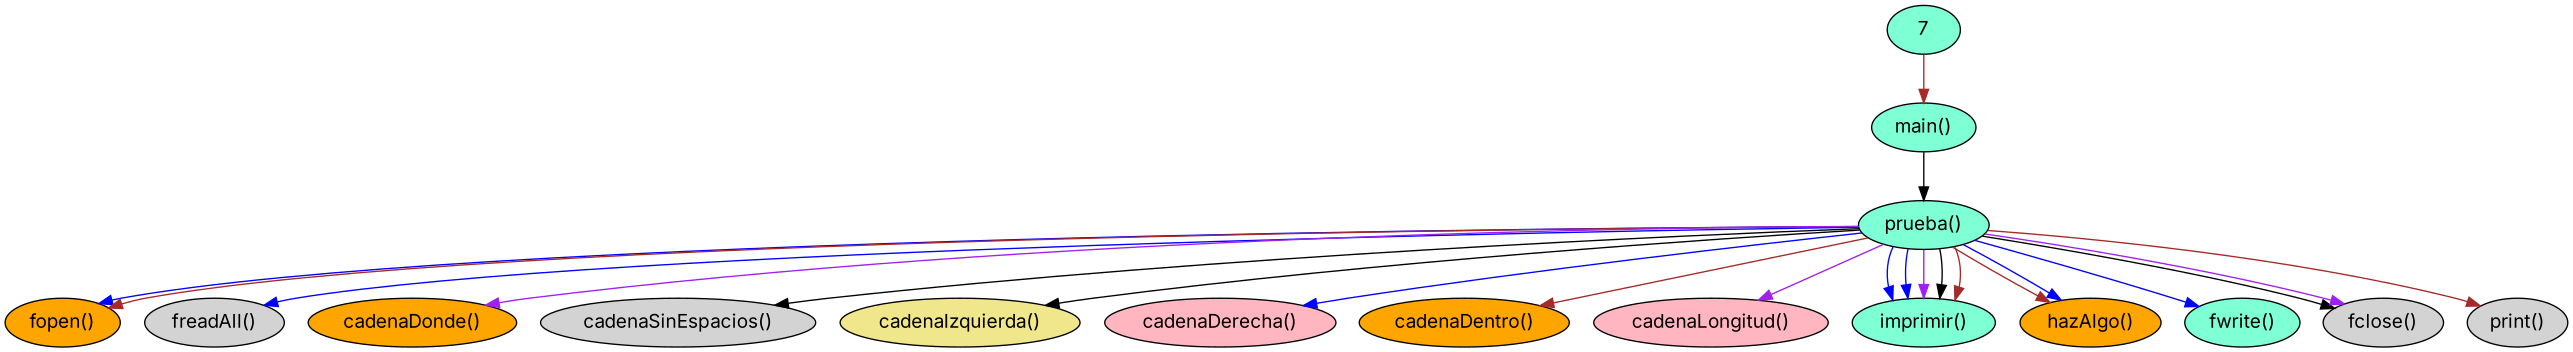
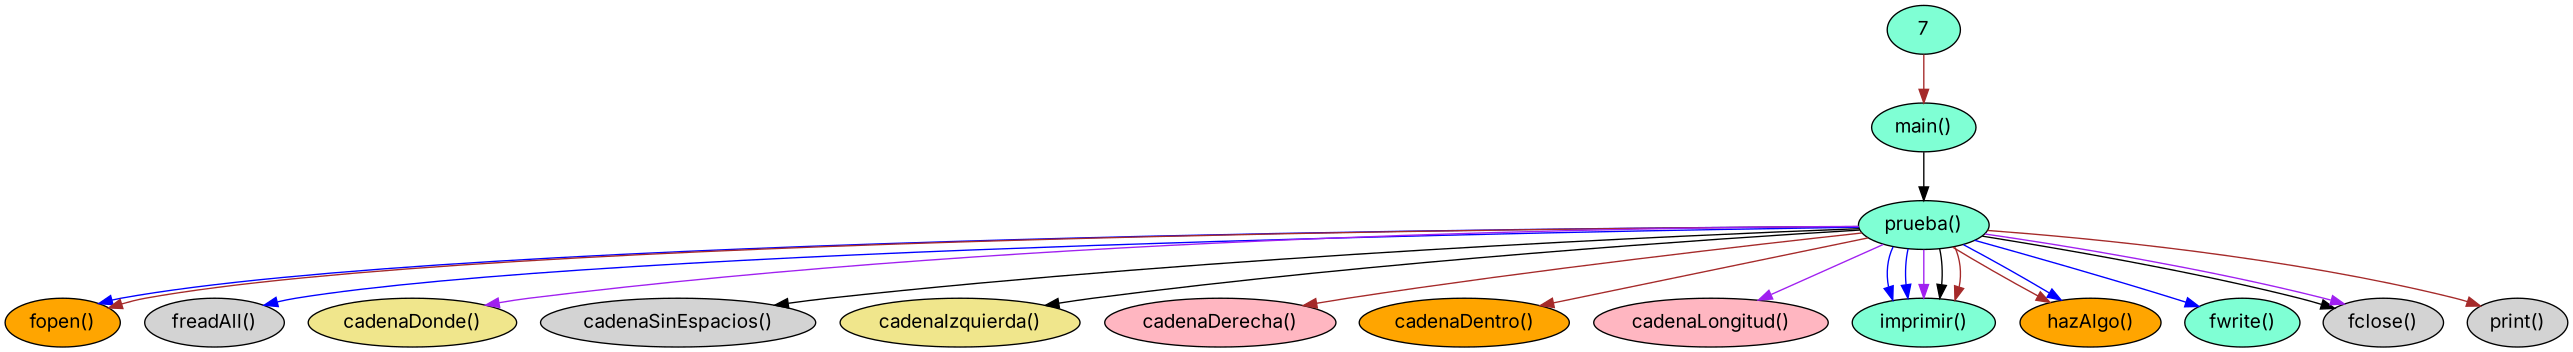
(1589, 265) -> (1589, 265)
(412, 323) -> (412, 323)
